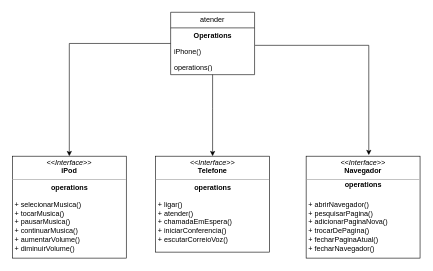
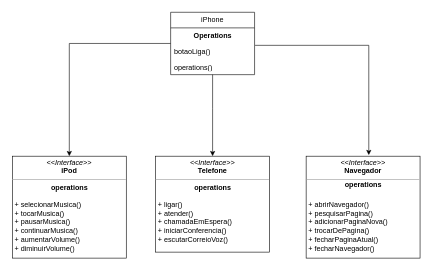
(213, 20) -> (213, 20)
(189, 52) -> (196, 52)
